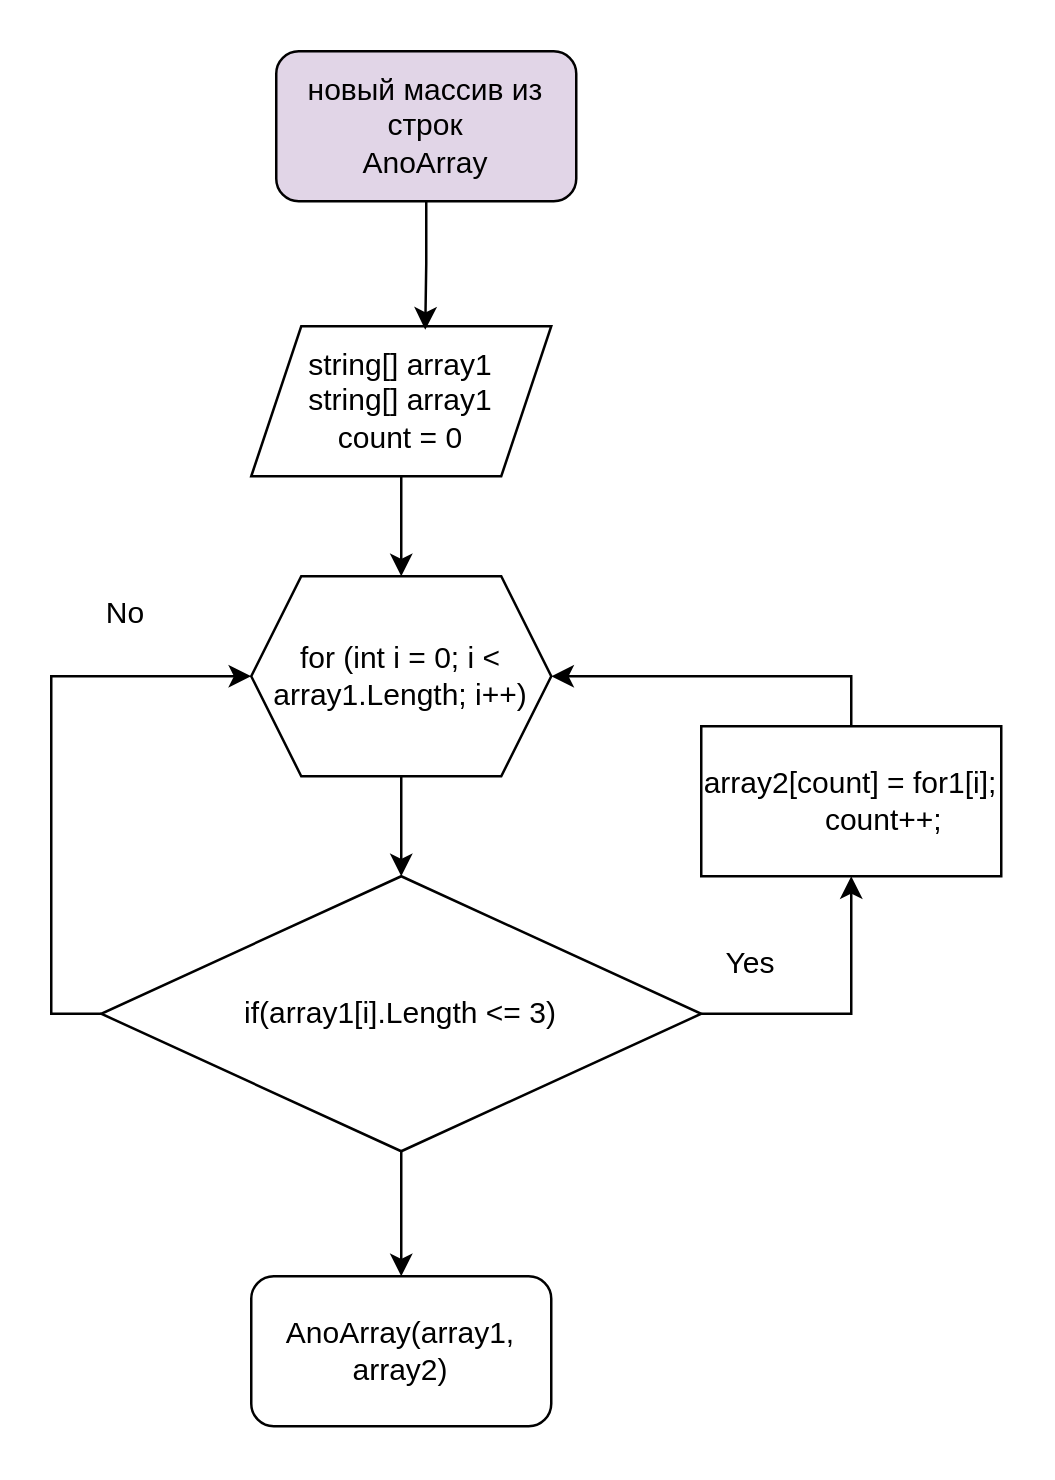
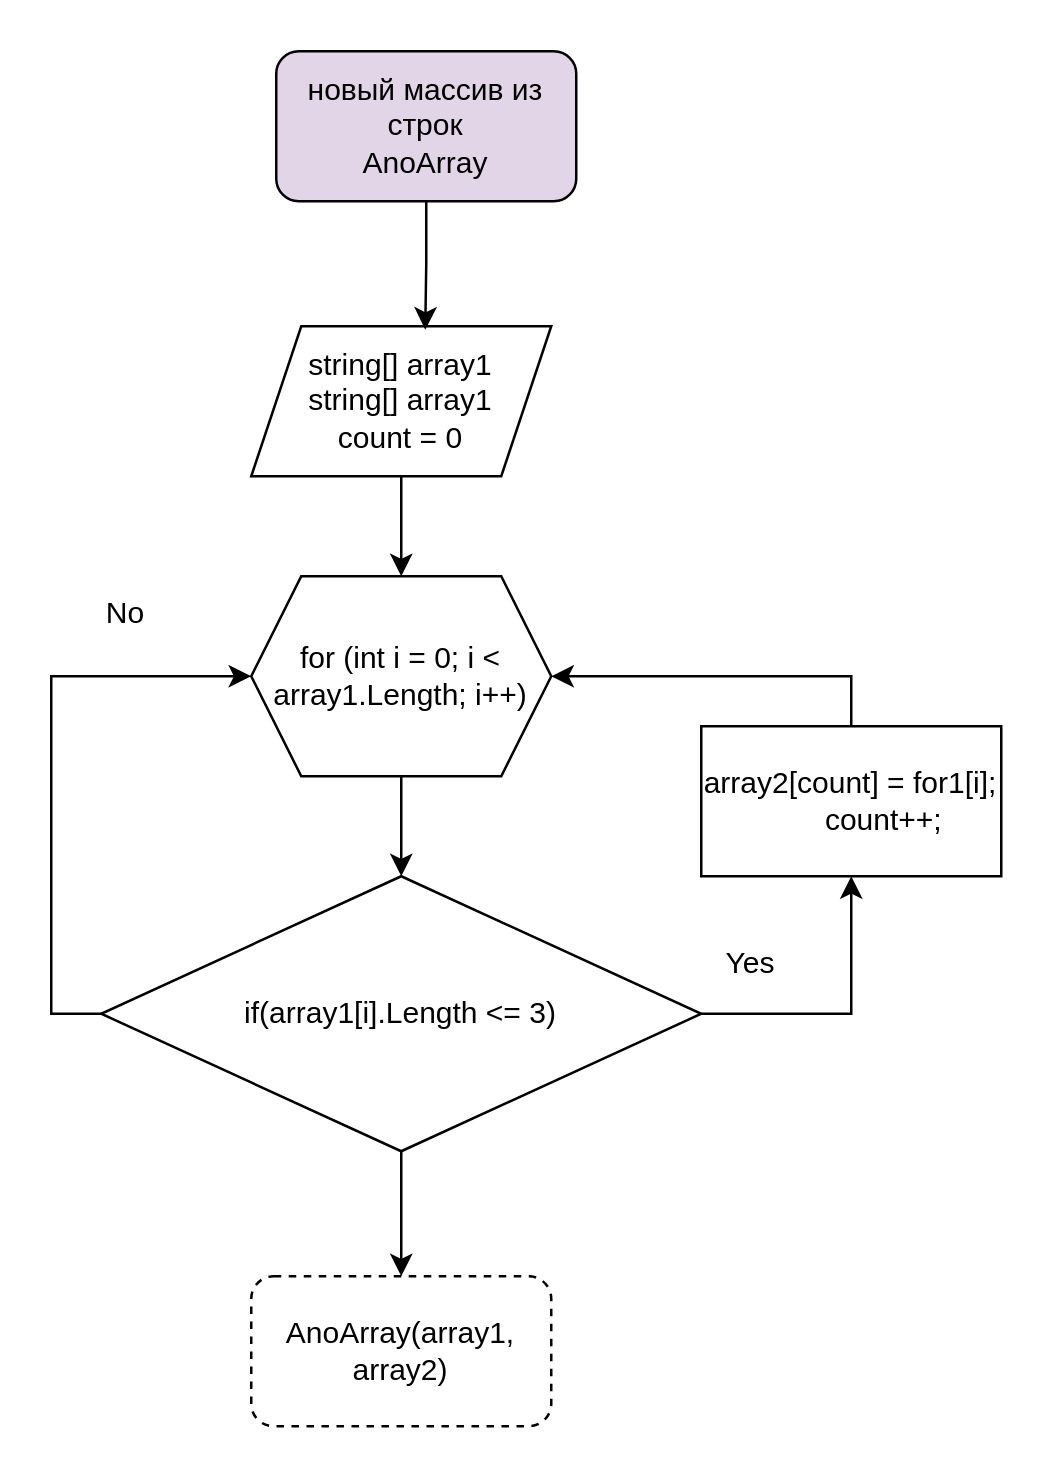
(401, 1351) -> (401, 1351)
